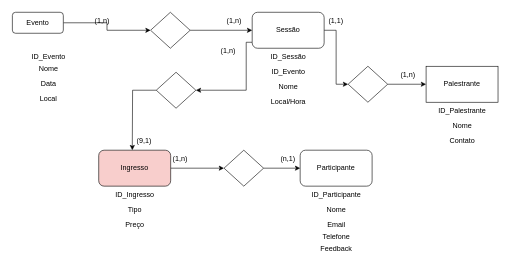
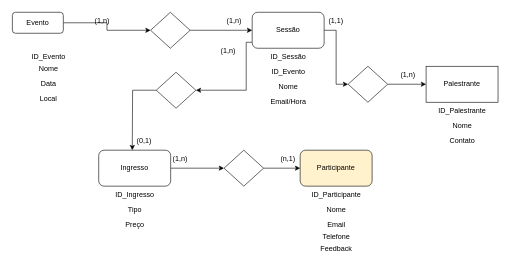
(289, 102) -> (289, 102)
(144, 141) -> (144, 141)
(135, 168) -> (135, 168)
(336, 168) -> (336, 168)
